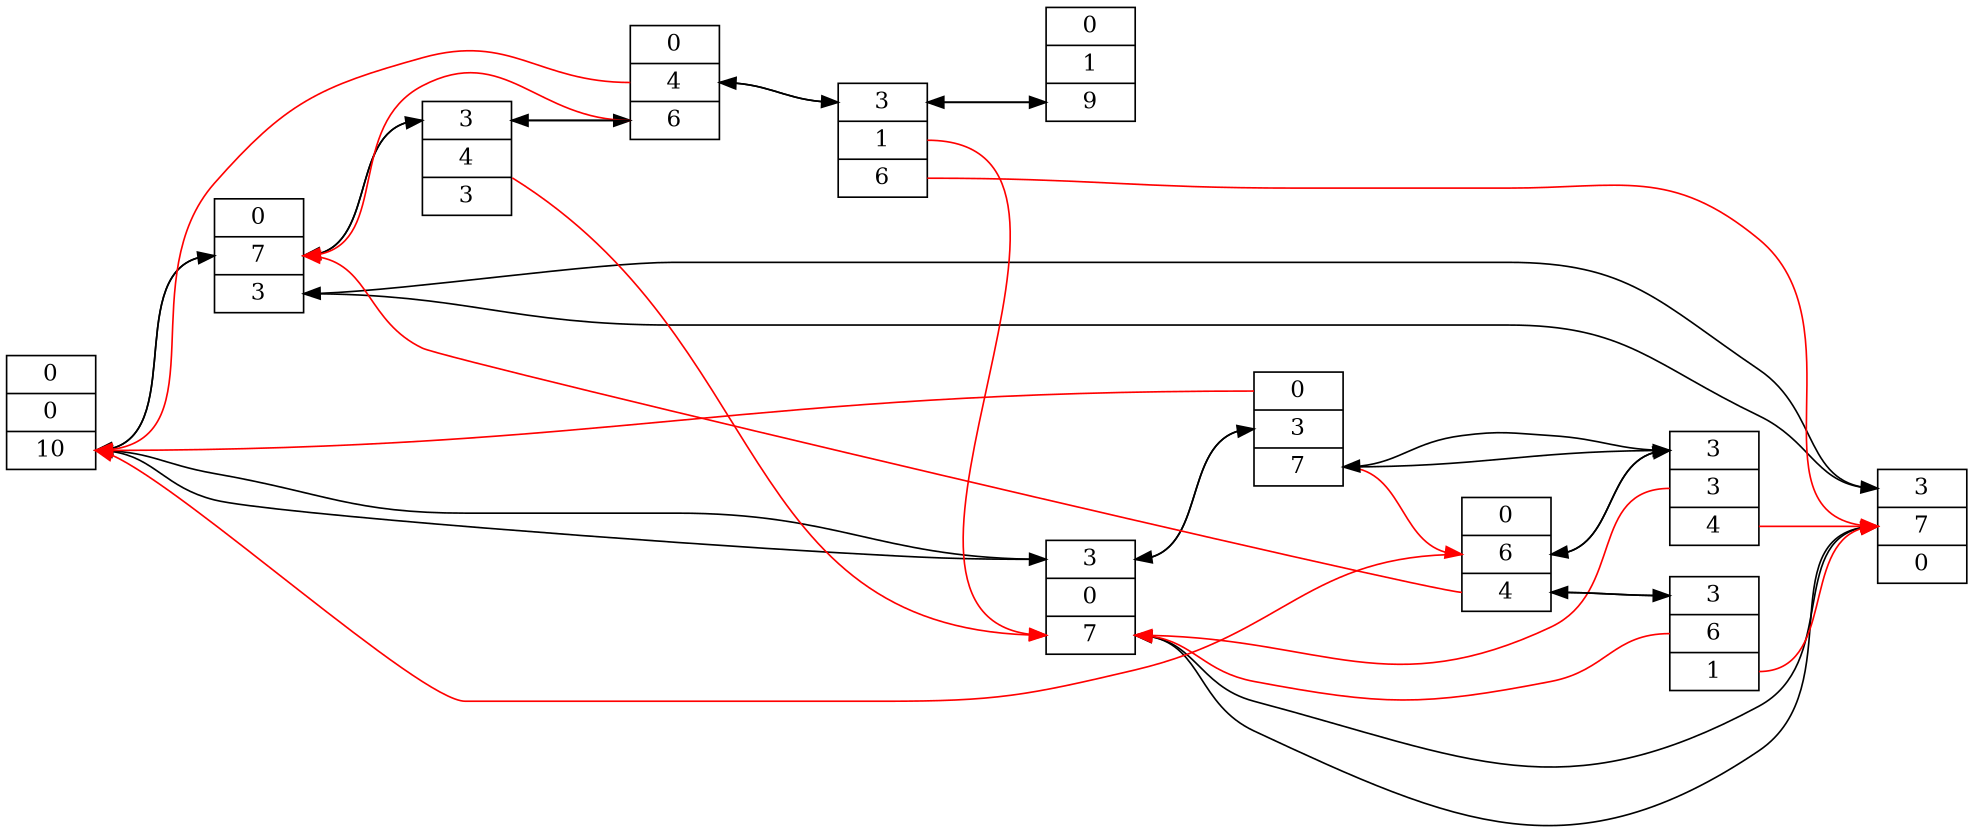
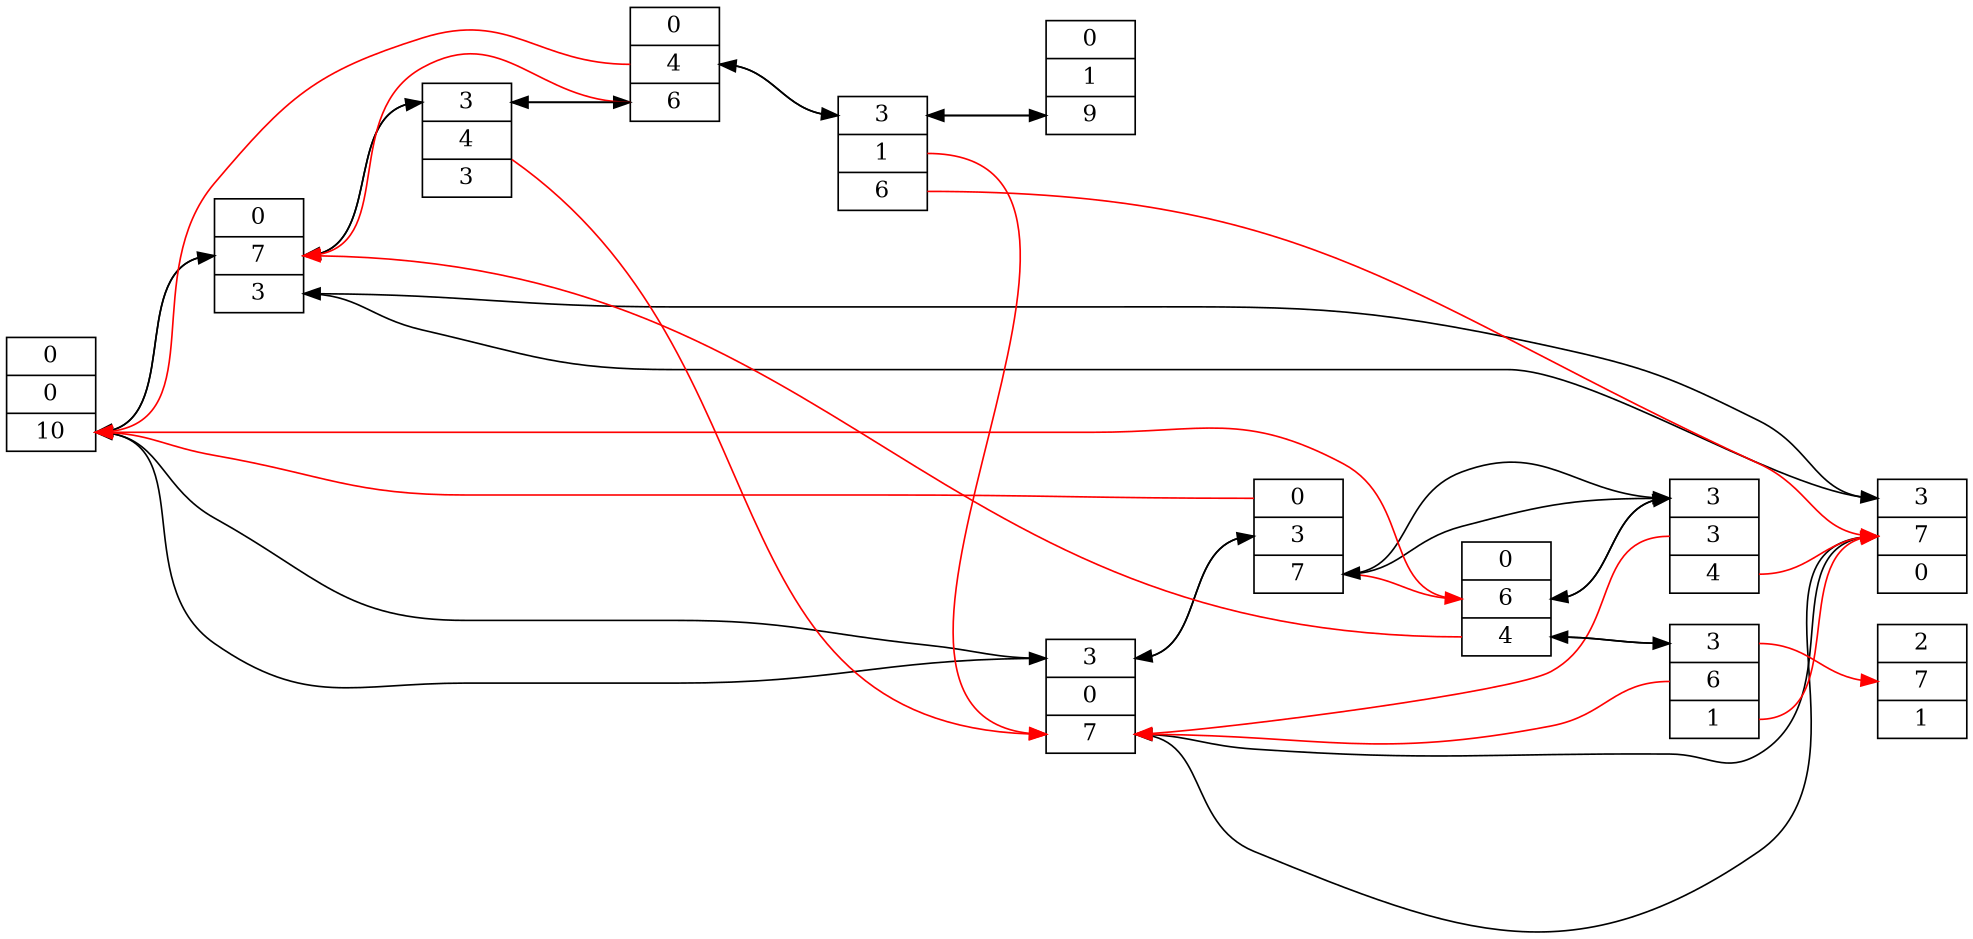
none -> (1922, 681)
